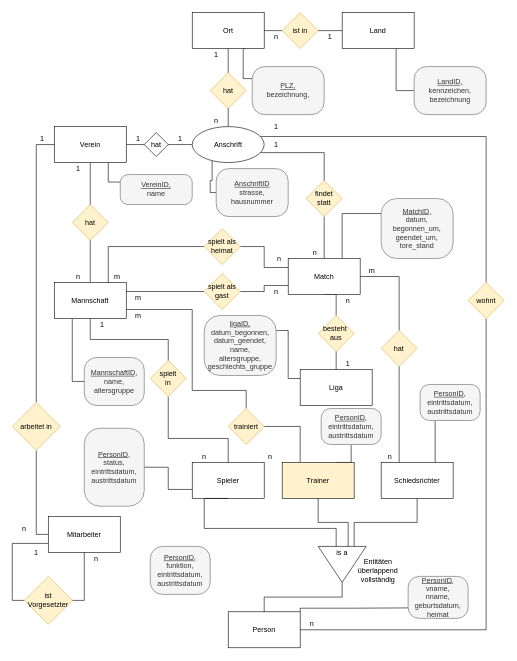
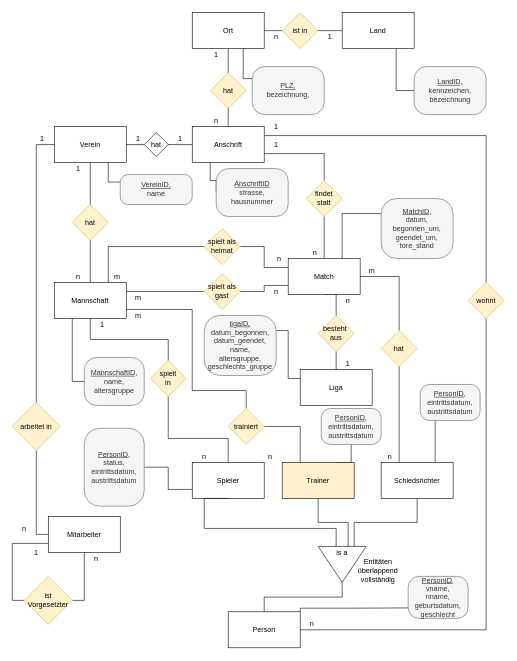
(228, 144) -> (228, 144)
(180, 570) -> none
(438, 597) -> (438, 597)
